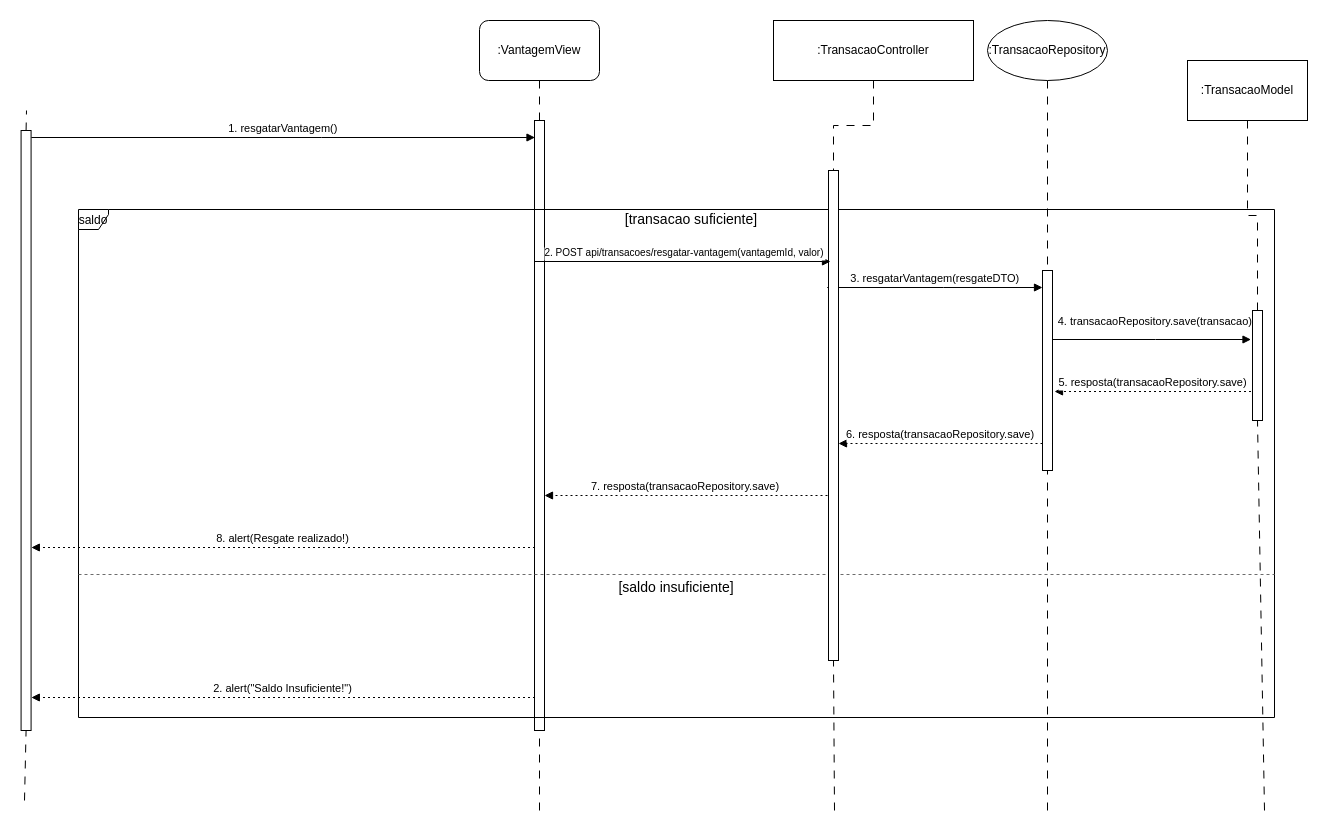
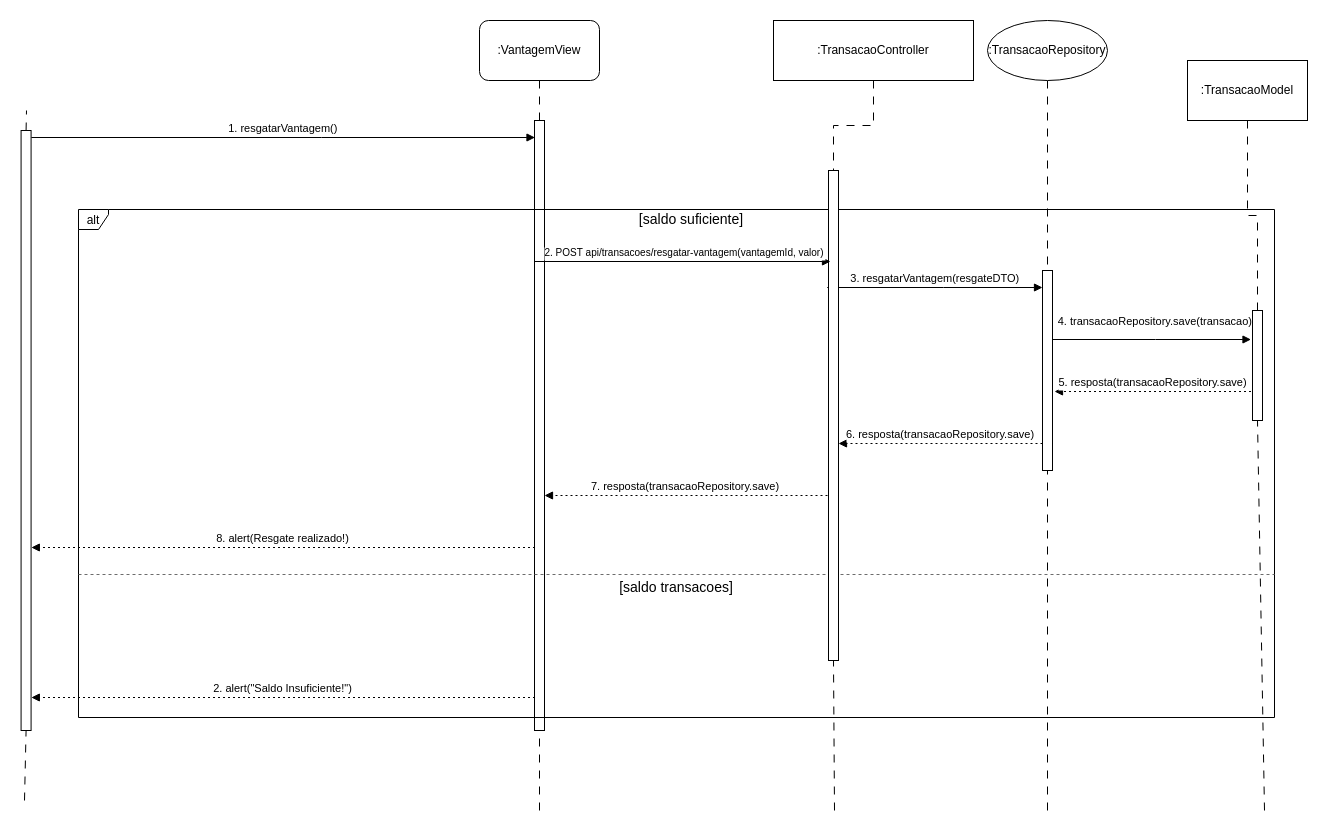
(93, 220) -> (93, 220)
(692, 220) -> (692, 220)
(677, 588) -> (677, 588)
